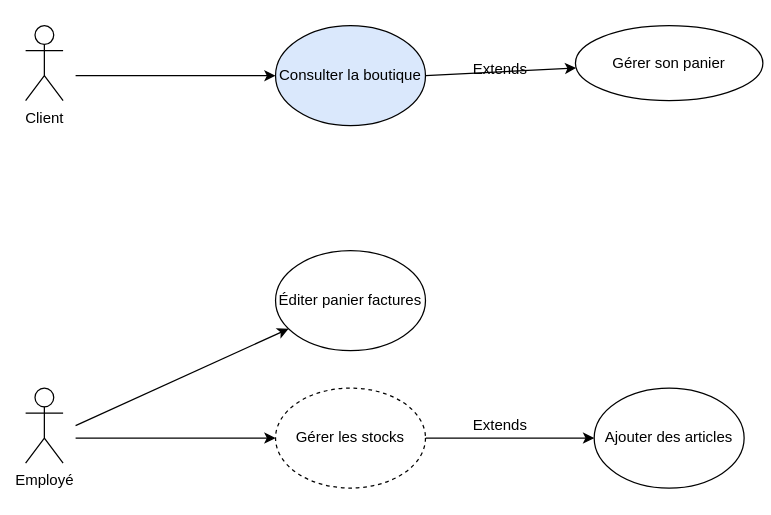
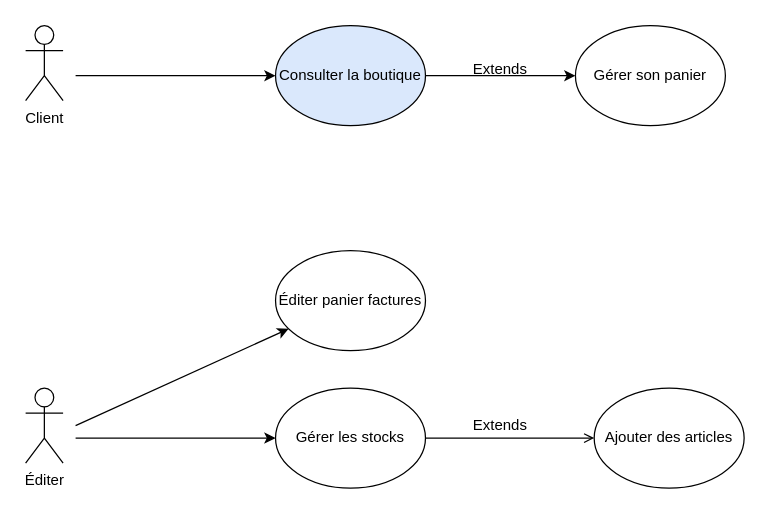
(669, 63) -> (651, 76)
(351, 438) -> (351, 438)
(584, 438) -> (586, 438)
(45, 481) -> (45, 481)
